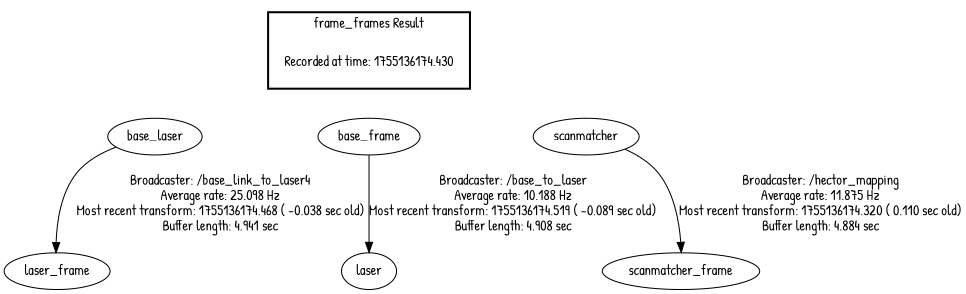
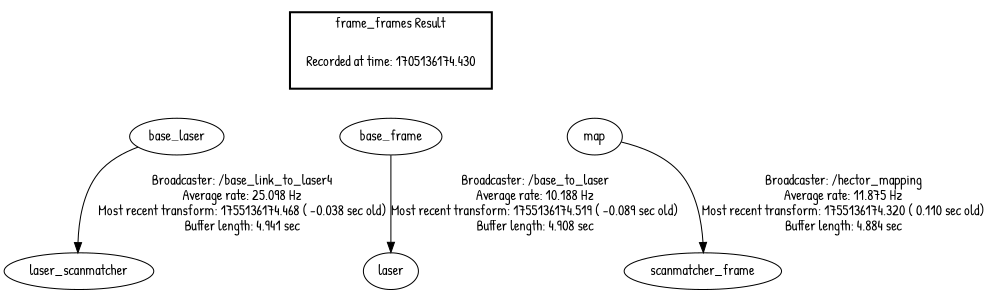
(369, 62) -> (391, 62)
(586, 137) -> (595, 137)
(57, 271) -> (79, 271)
